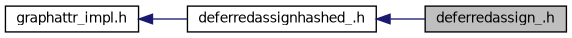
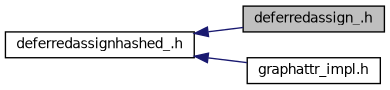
(170, 19) -> (228, 60)
